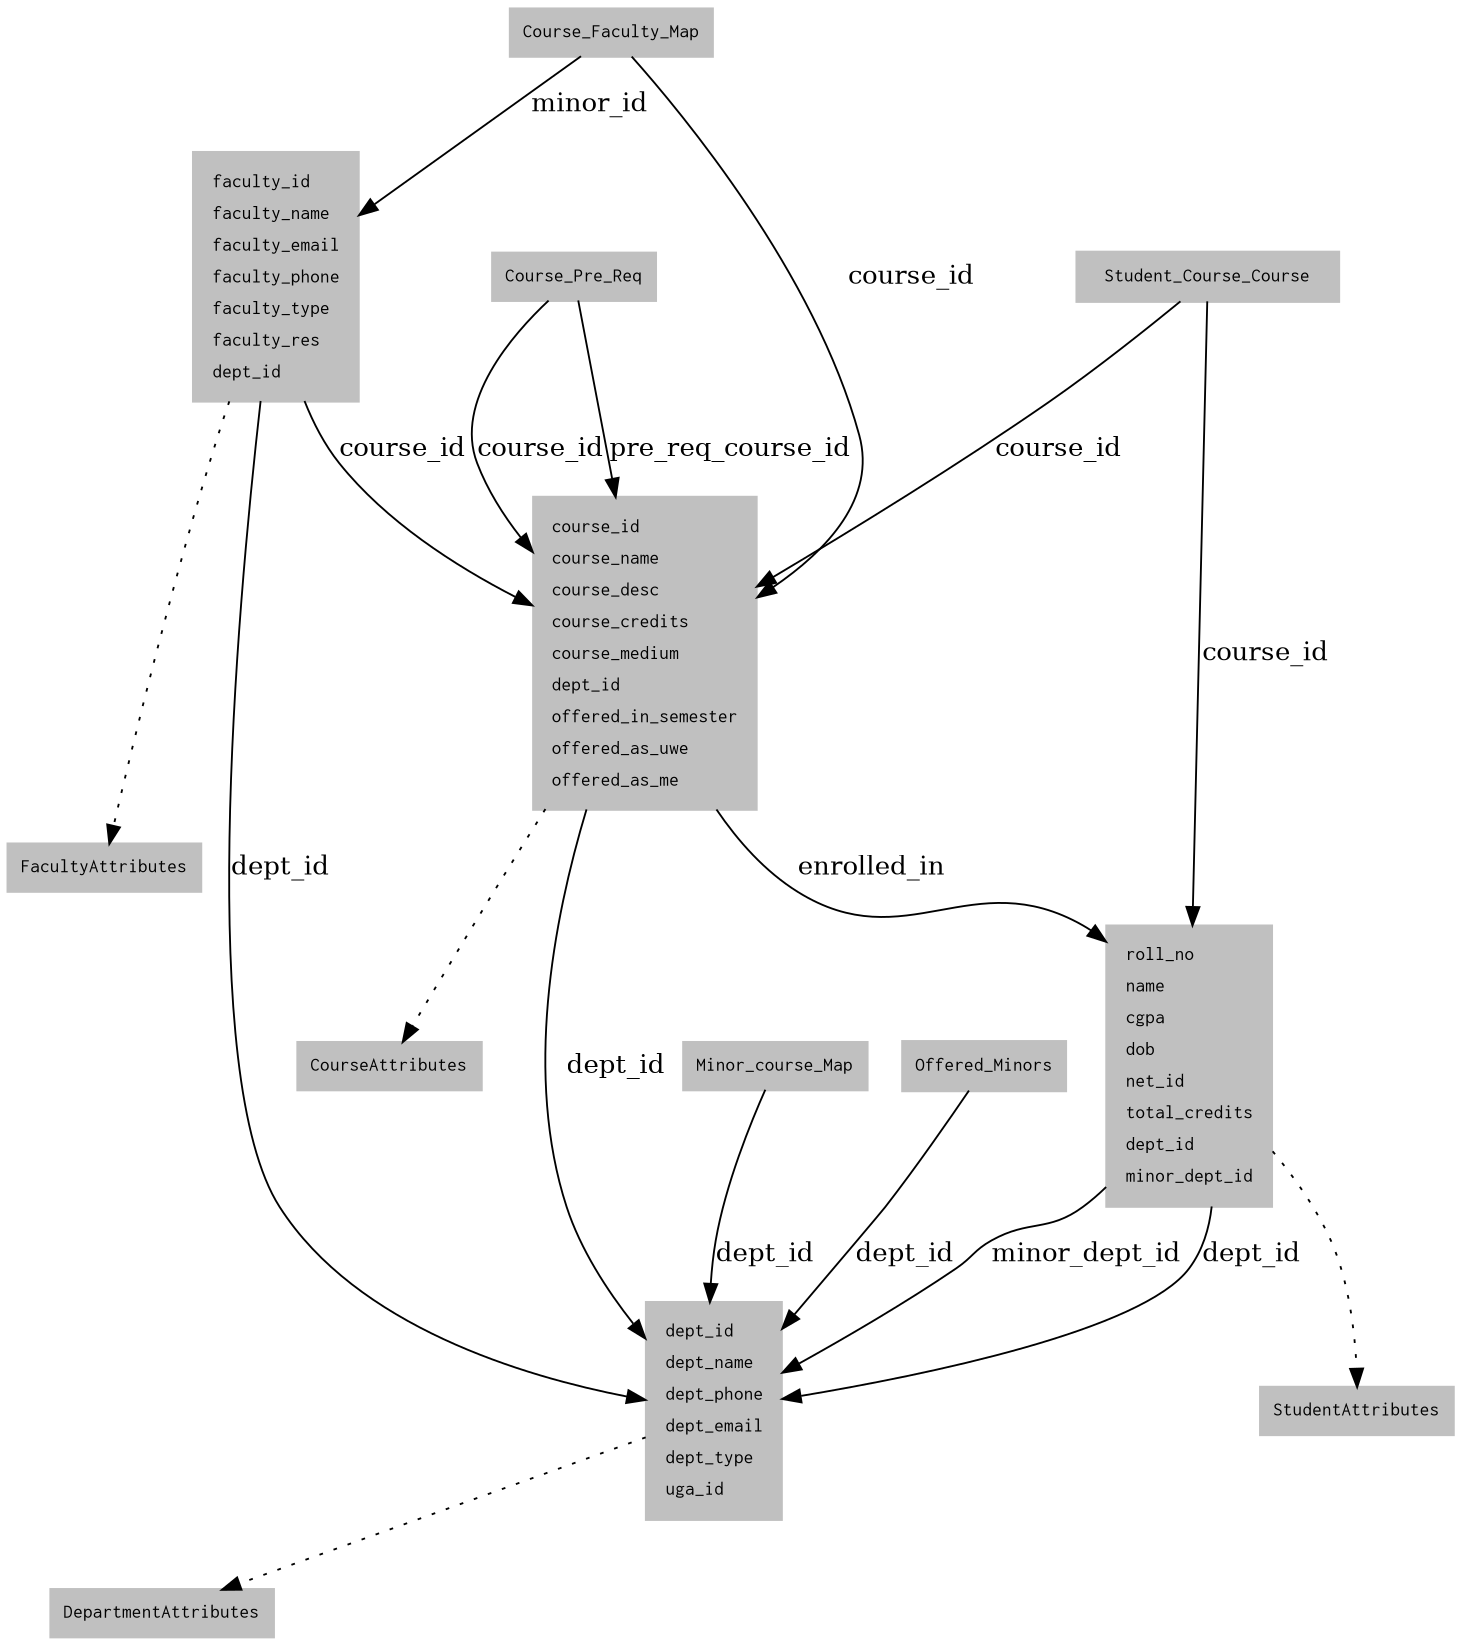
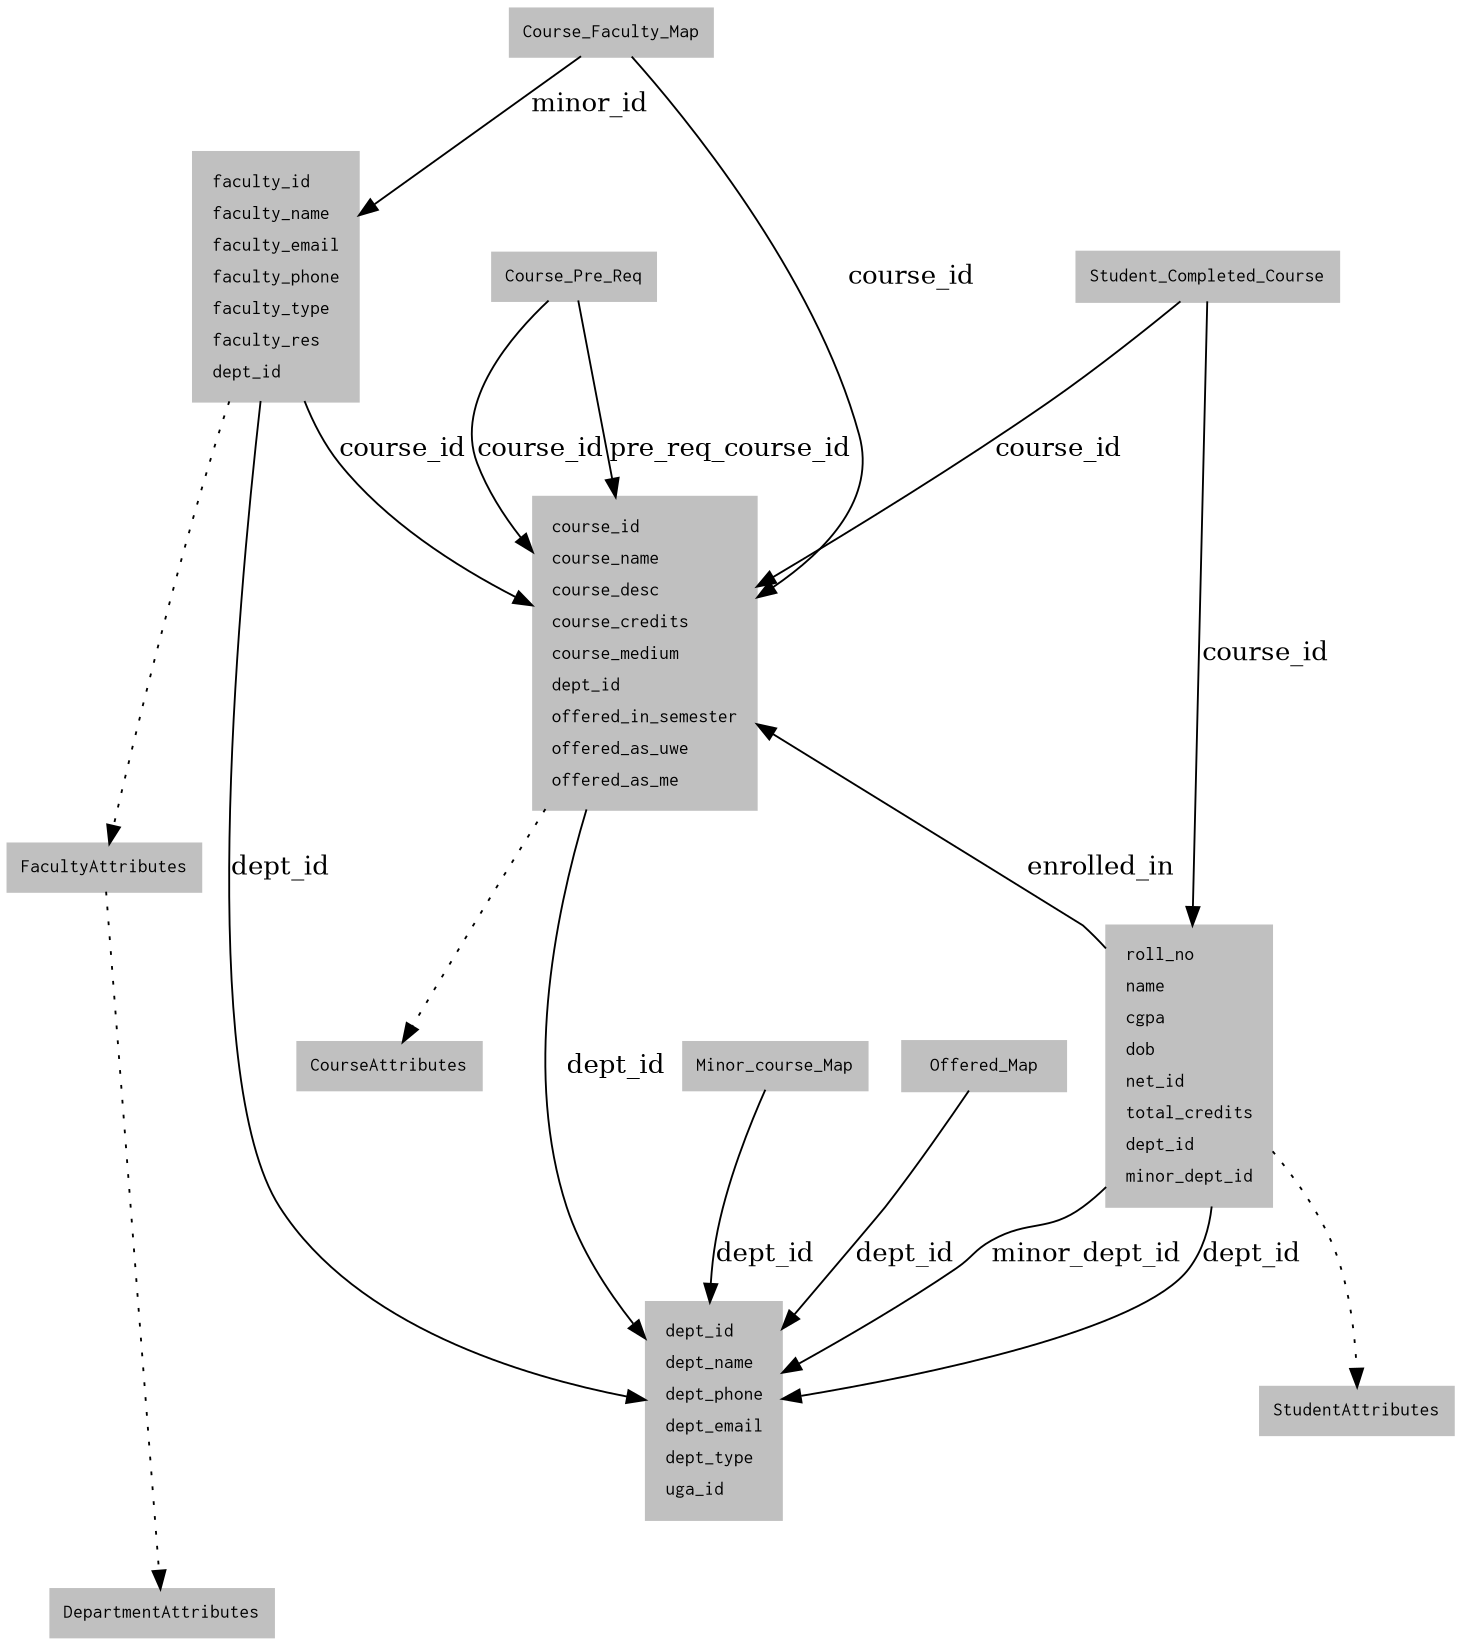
(1208, 277) -> (1208, 277)
(887, 916) -> (942, 838)
(984, 1066) -> (984, 1066)
(443, 1510) -> (133, 1231)
